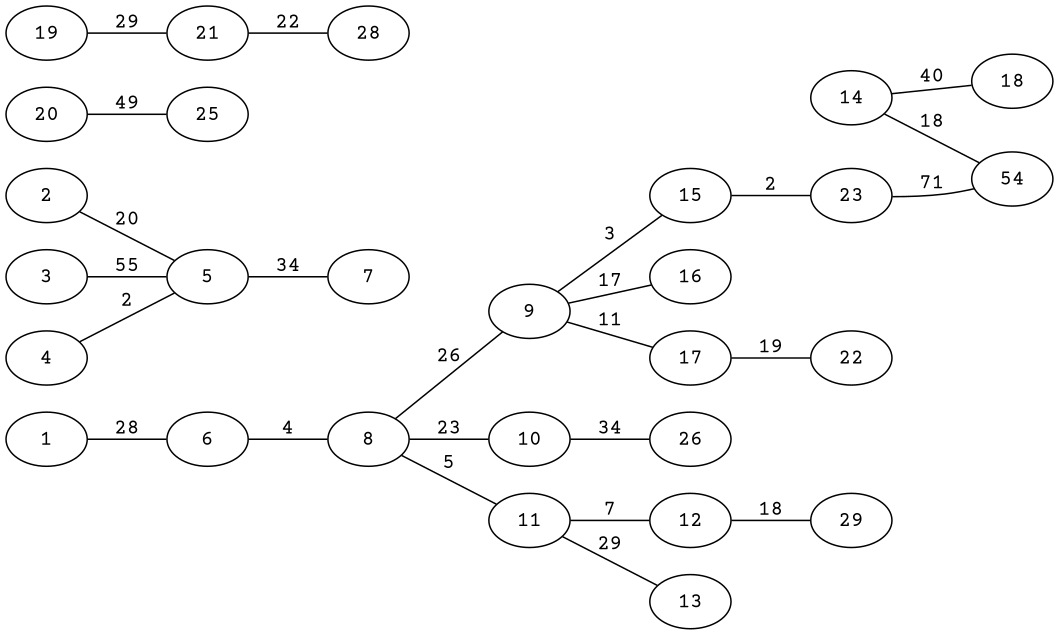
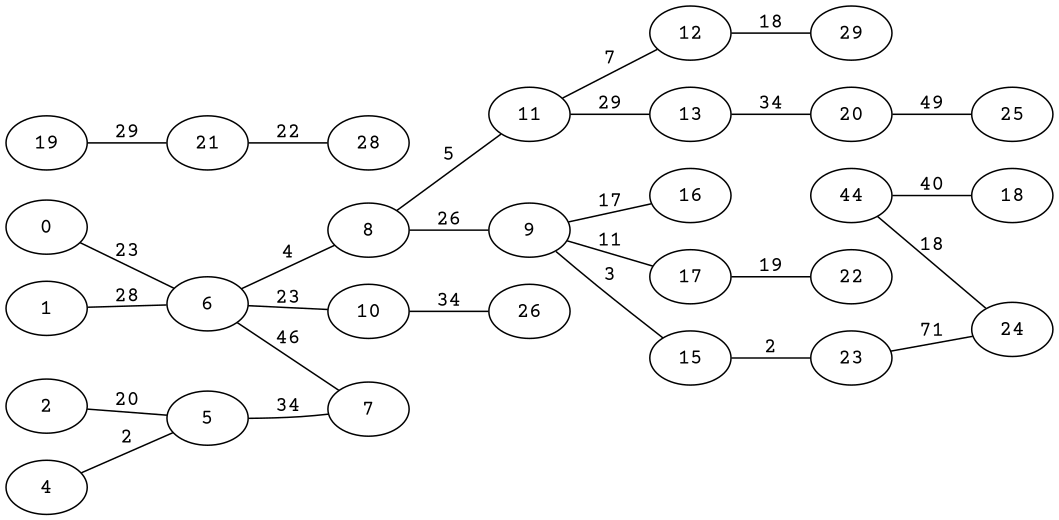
(851, 98) -> (851, 196)
none -> (771, 114)
(1012, 179) -> (1012, 329)
none -> (47, 227)
(47, 277) -> none
none -> (288, 357)
(449, 439) -> (288, 308)
